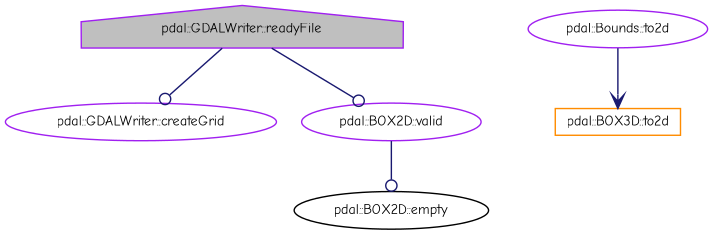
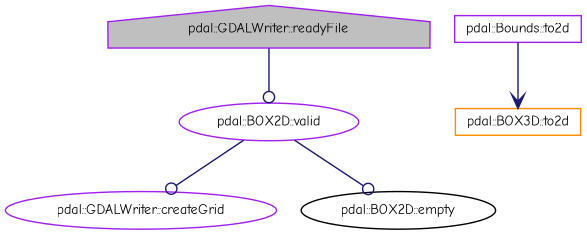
(618, 29) -> (518, 29)
(196, 72) -> (210, 163)
